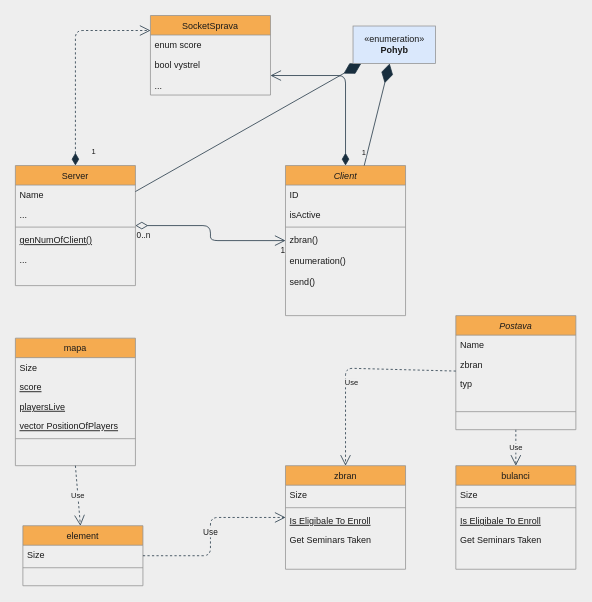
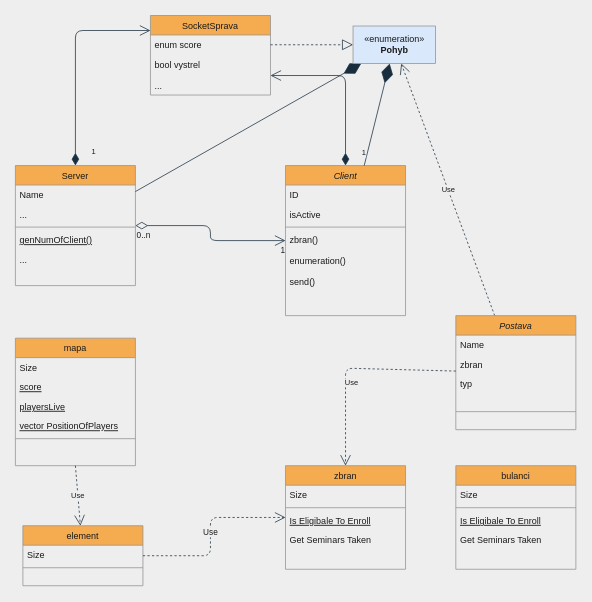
none -> (307, 45)
(75, 58) -> (75, 58)
(516, 448) -> (448, 191)
